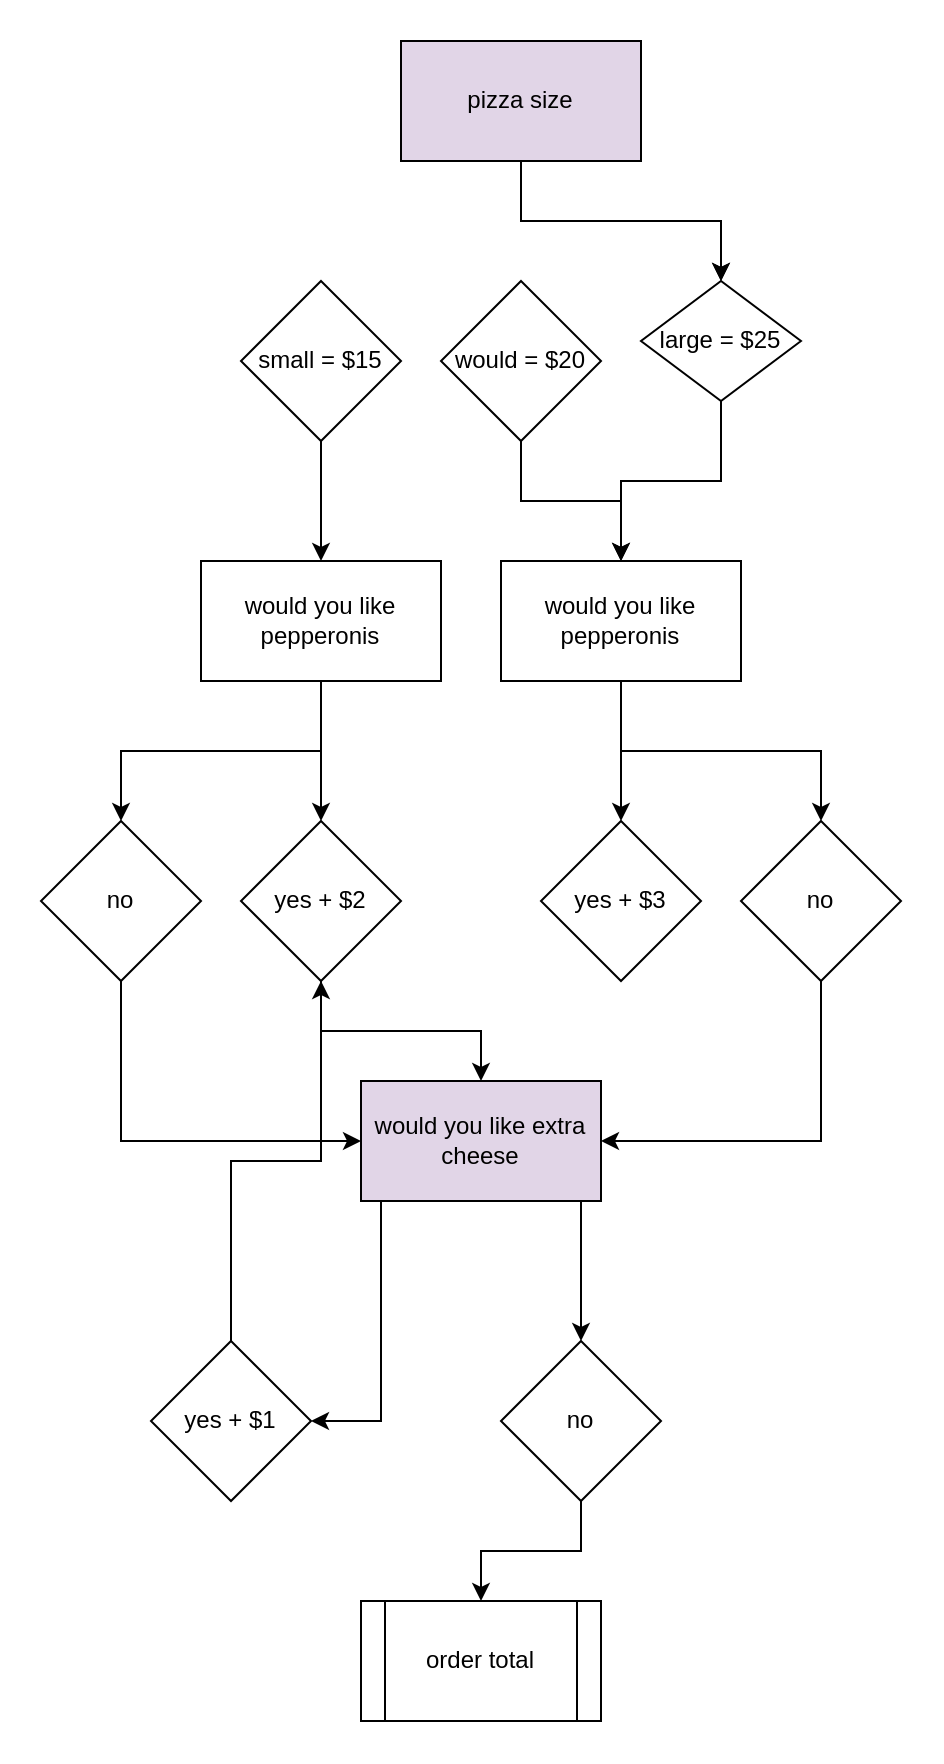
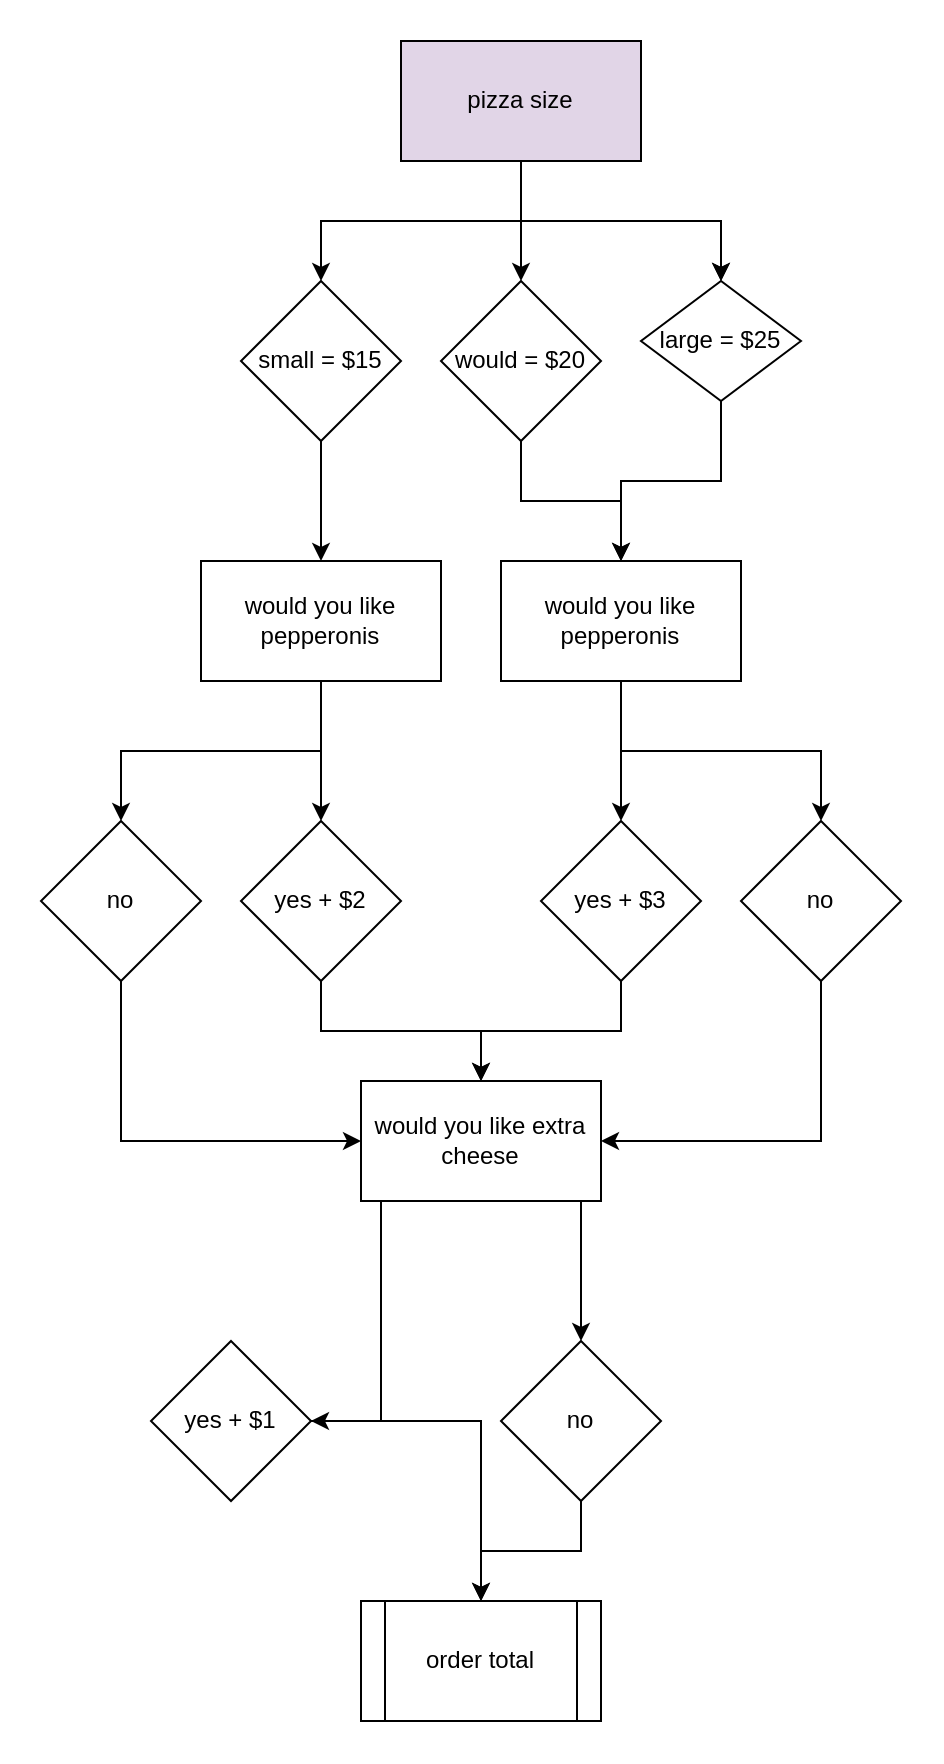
none -> (396, 221)
none -> (521, 246)
none -> (578, 1031)
(481, 1141) -> (481, 1141)
(249, 1161) -> (481, 1436)
